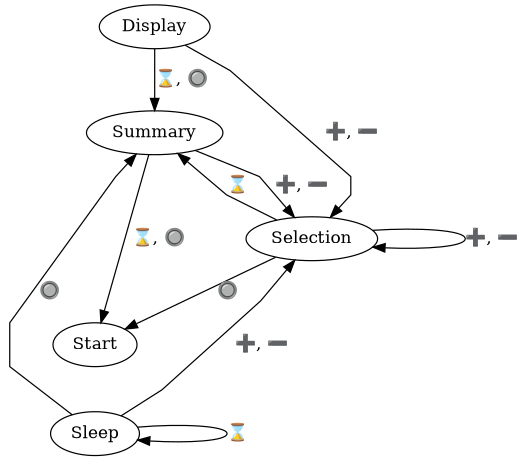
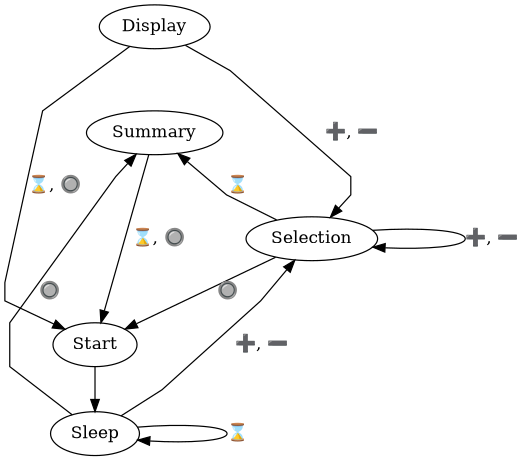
(155, 74) -> (27, 179)
(247, 171) -> none
none -> (95, 383)
